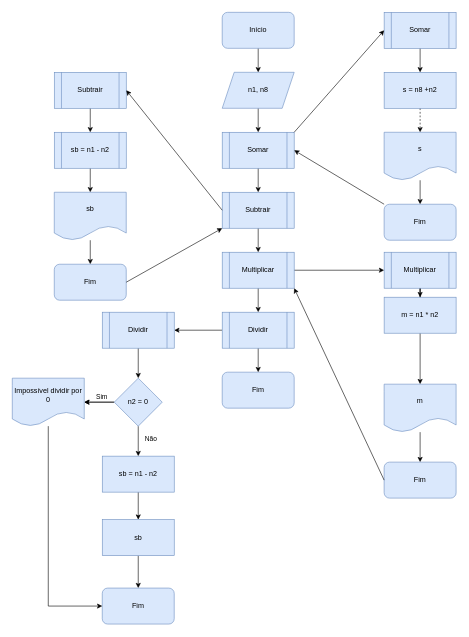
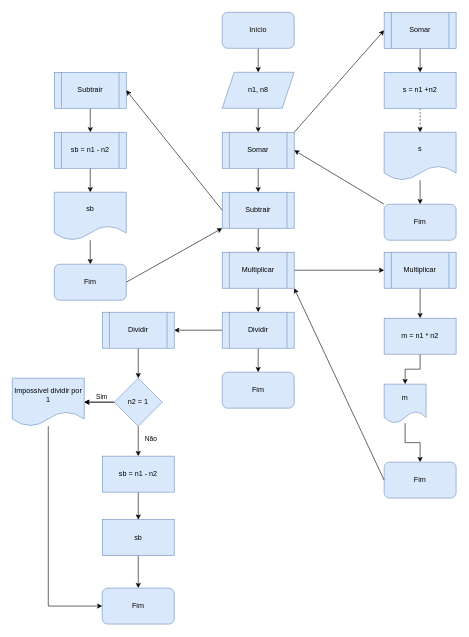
(420, 90) -> (420, 90)
(420, 315) -> (420, 336)
(48, 395) -> (48, 395)
(138, 402) -> (138, 402)
(420, 408) -> (405, 404)
